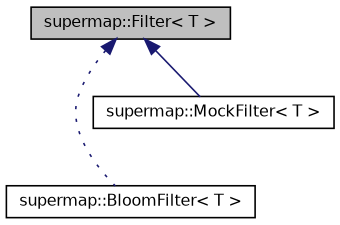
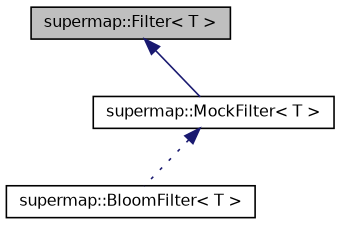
(76, 120) -> (166, 163)
